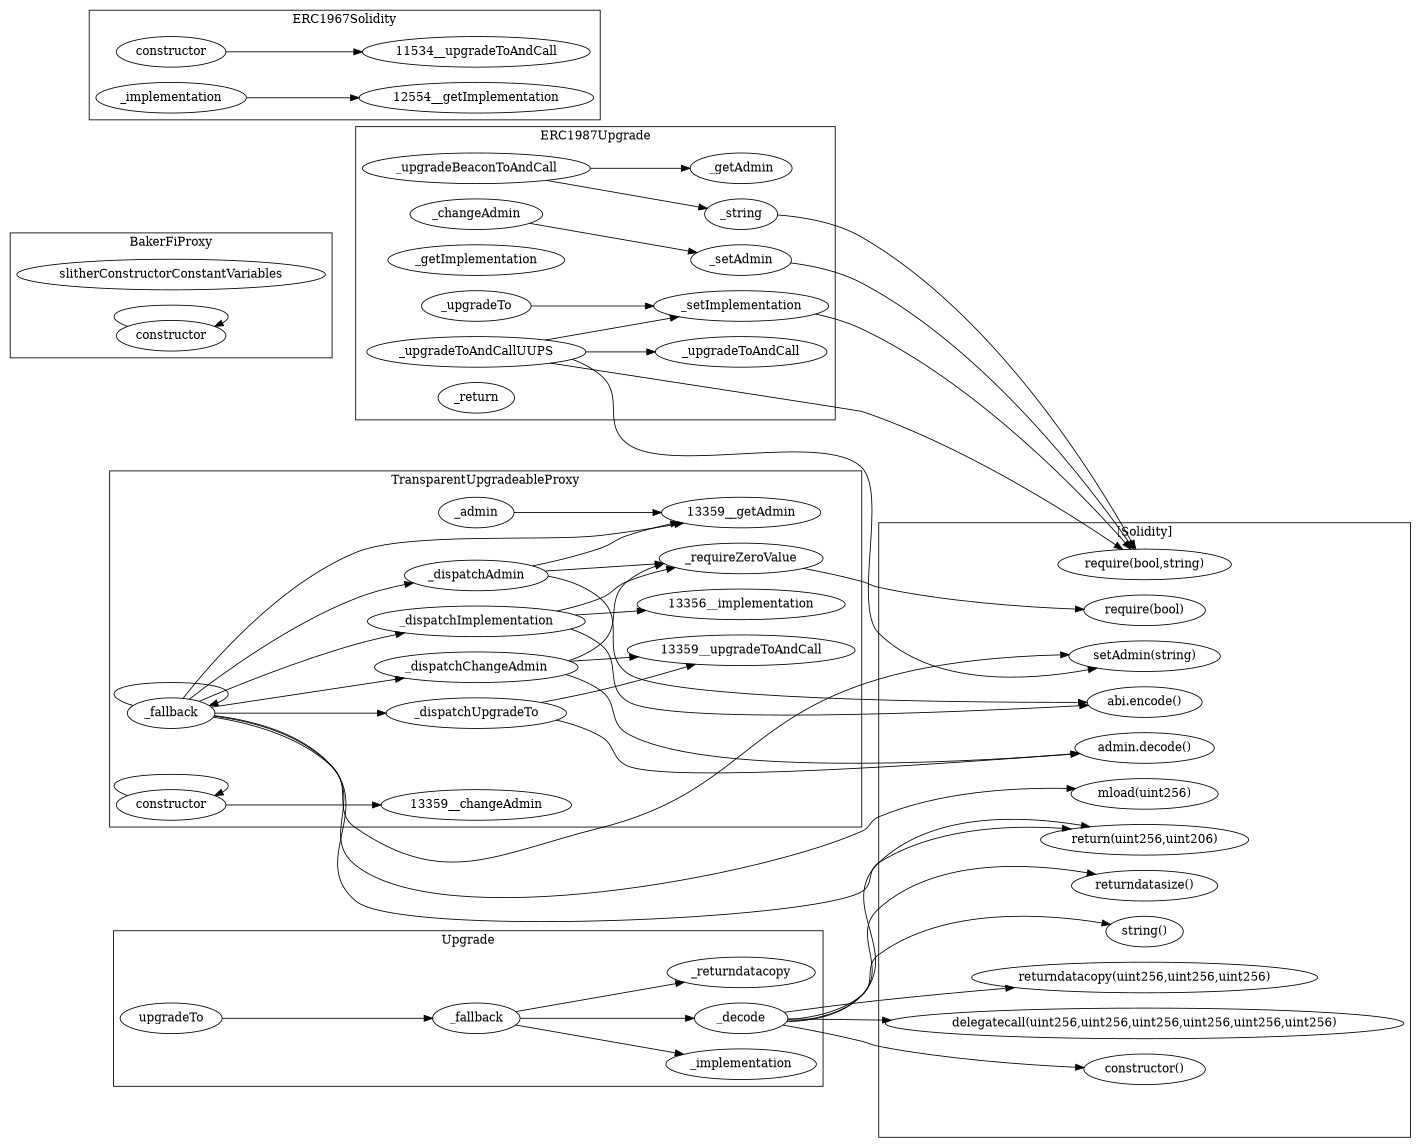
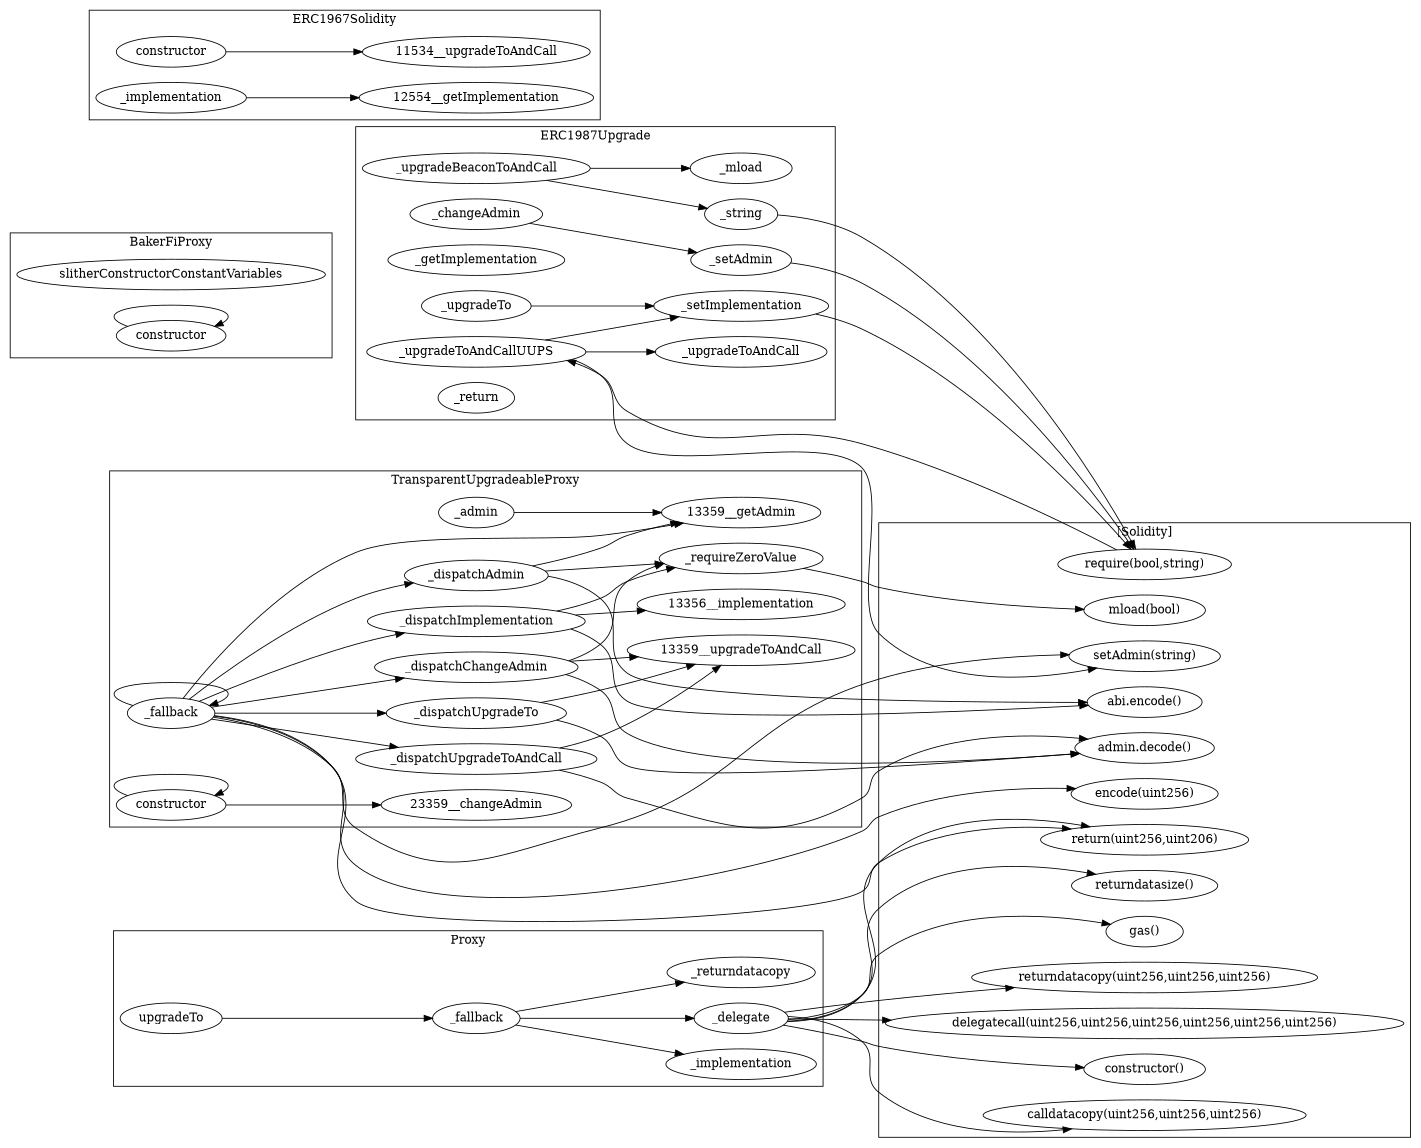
(741, 168) -> (741, 168)
(848, 409) -> (843, 440)
(1145, 610) -> (1145, 610)
none -> (476, 759)
(1145, 794) -> (1145, 794)
(476, 805) -> (476, 805)
(1145, 932) -> (1145, 932)
(468, 941) -> (468, 941)
(741, 1018) -> (741, 1018)
none -> (1145, 1115)
